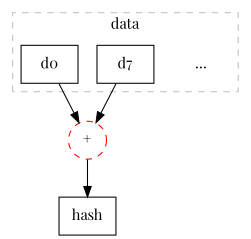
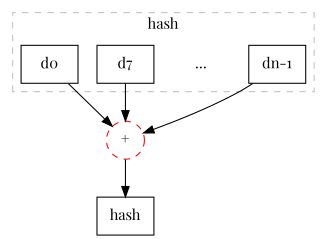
(125, 25) -> (163, 25)
none -> (277, 64)
